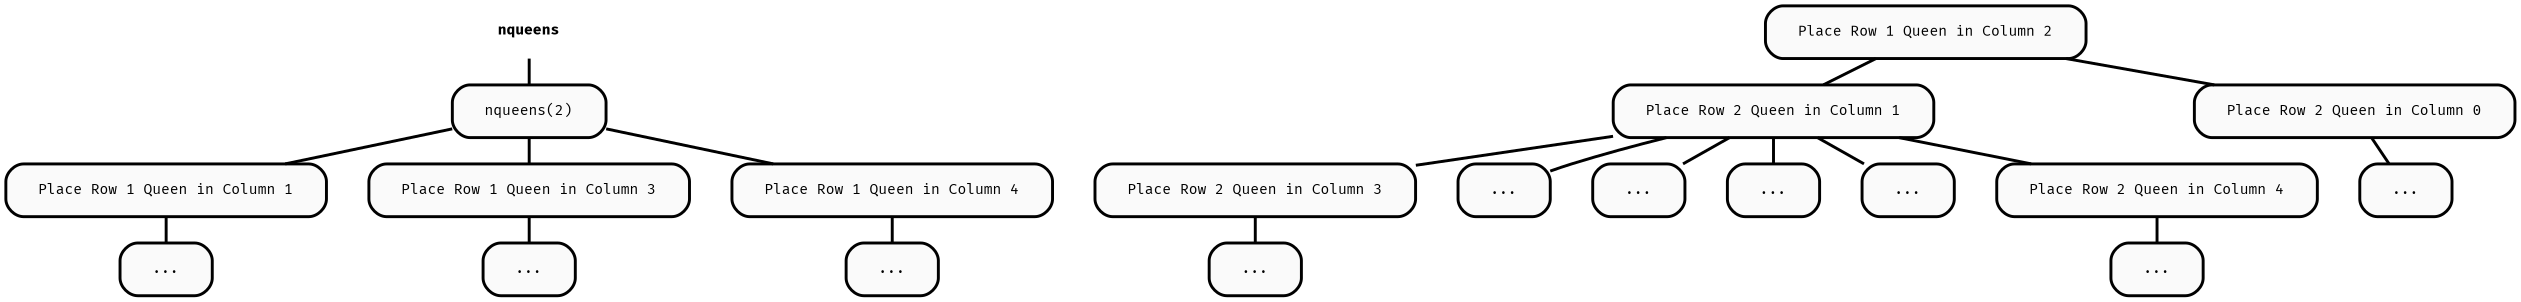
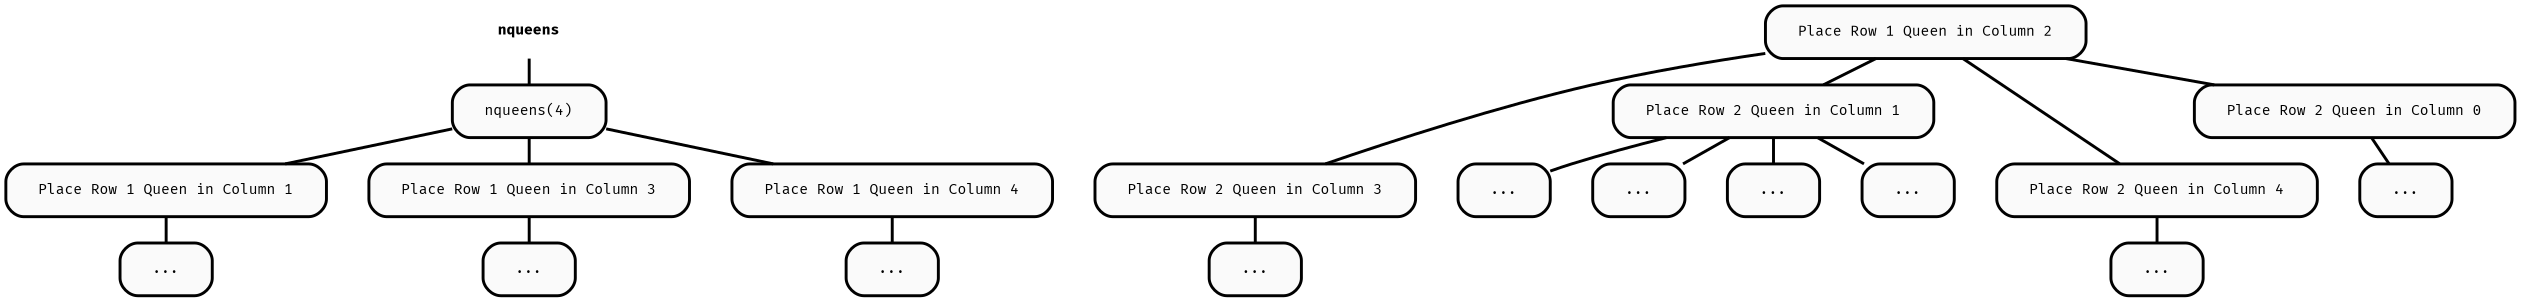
(529, 111) -> (529, 111)
(1514, 151) -> (1543, 97)
(1965, 151) -> (2041, 111)
